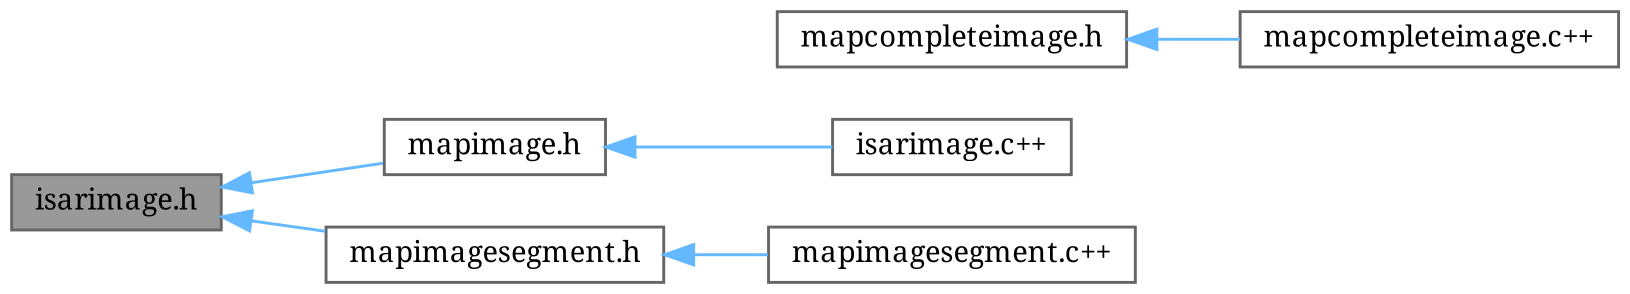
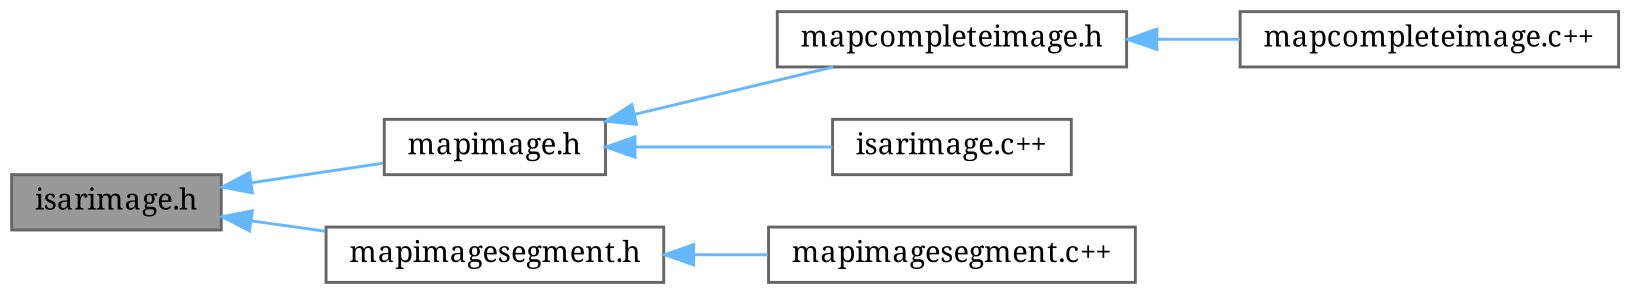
none -> (734, 91)
